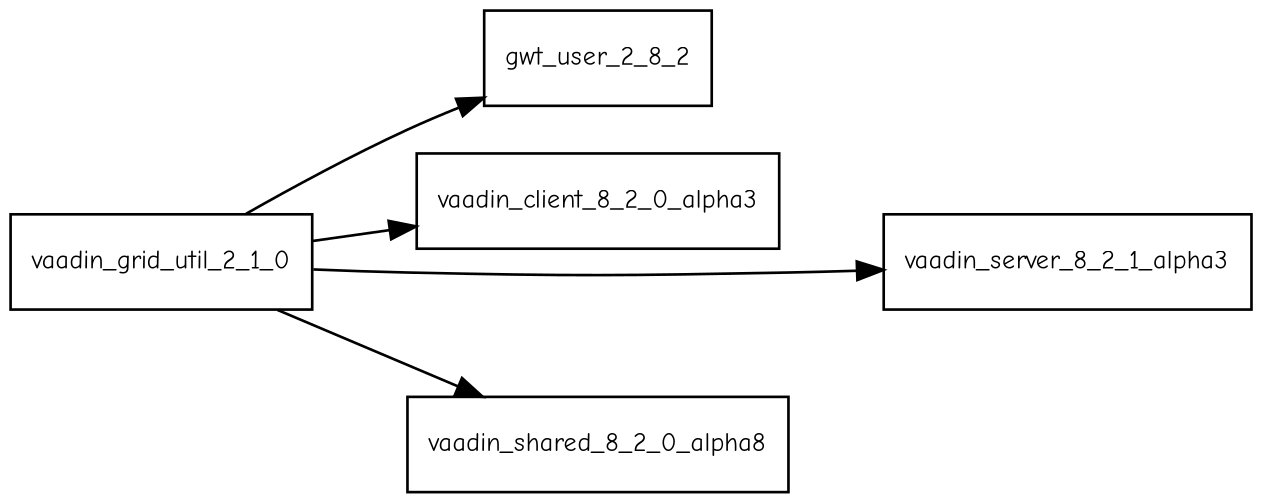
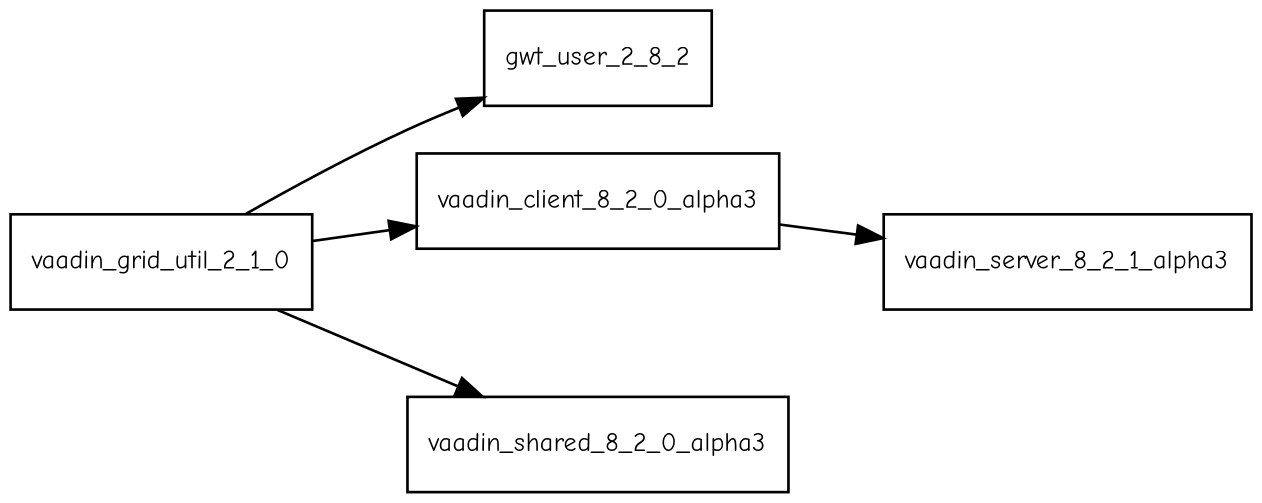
(585, 275) -> (818, 230)
(598, 444) -> (598, 444)
